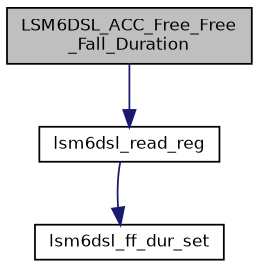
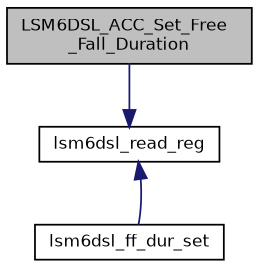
(129, 36) -> (129, 36)
(118, 185) -> (141, 202)
